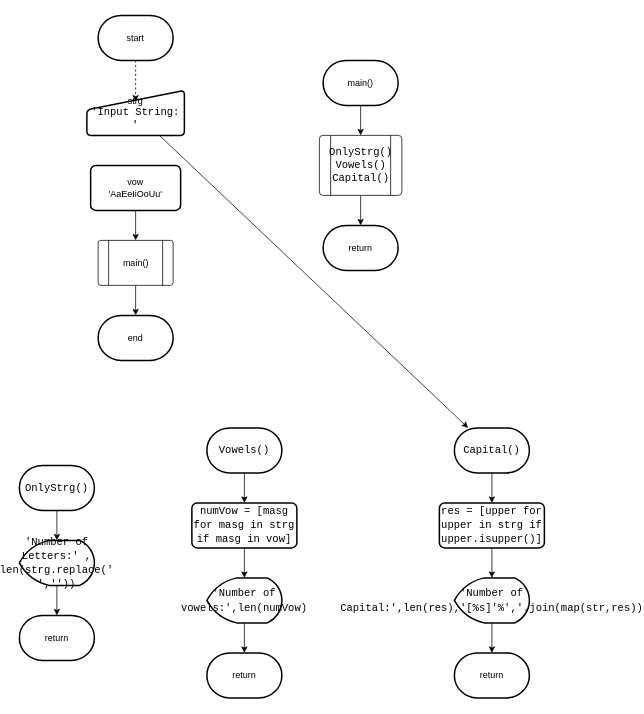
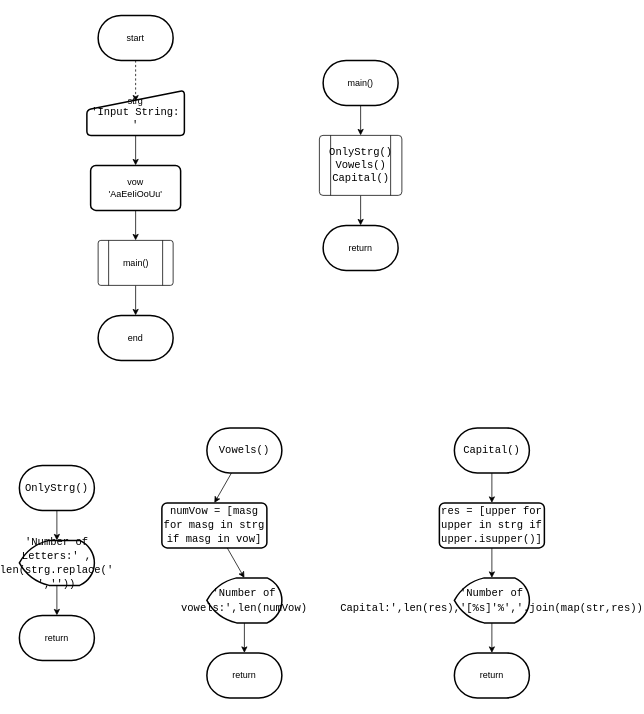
(312, 280) -> (135, 147)
(244, 525) -> (214, 525)
